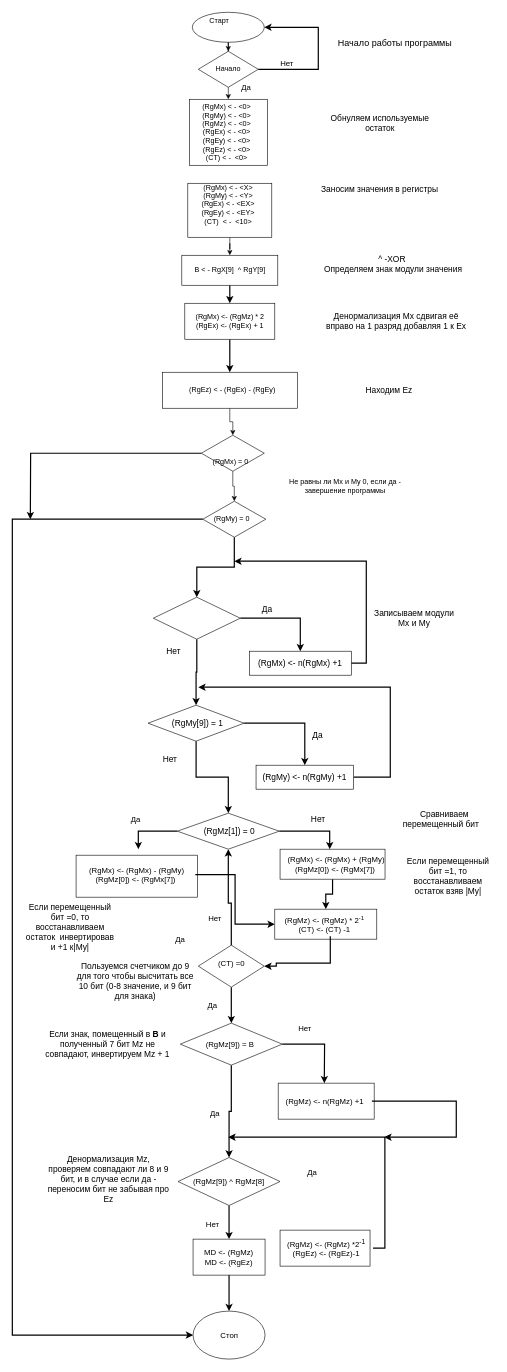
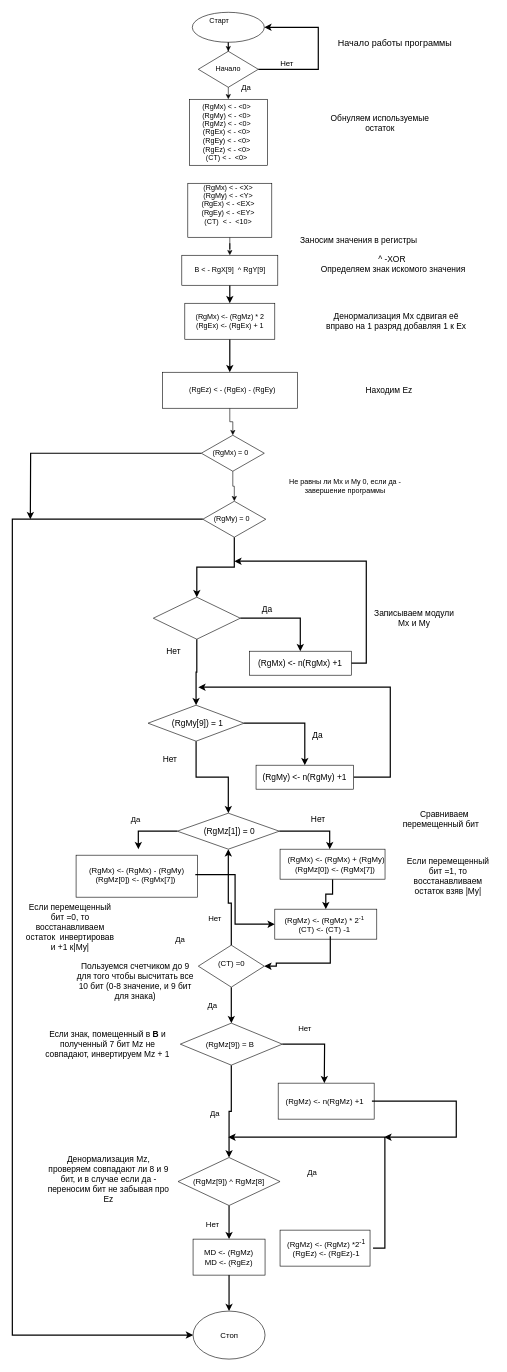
(380, 189) -> (359, 240)
(393, 264) -> (393, 264)
(231, 462) -> (231, 453)
